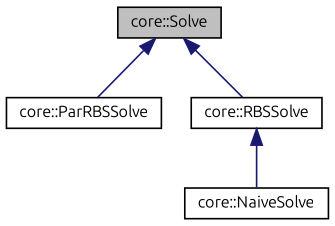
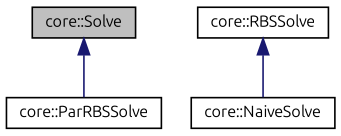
(219, 74) -> none
